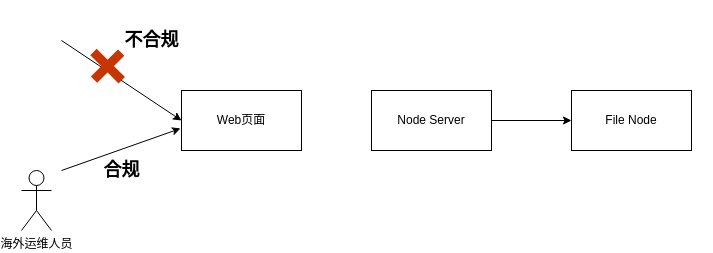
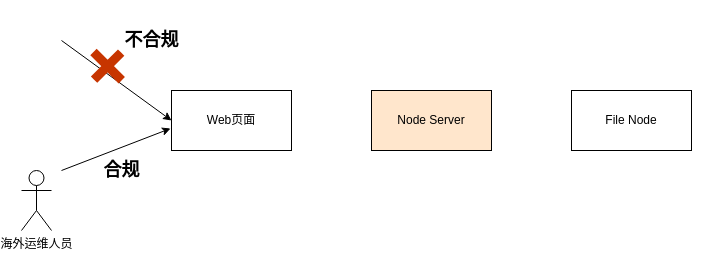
(242, 121) -> (232, 121)
(432, 121) -> (432, 121)
(528, 121) -> none
